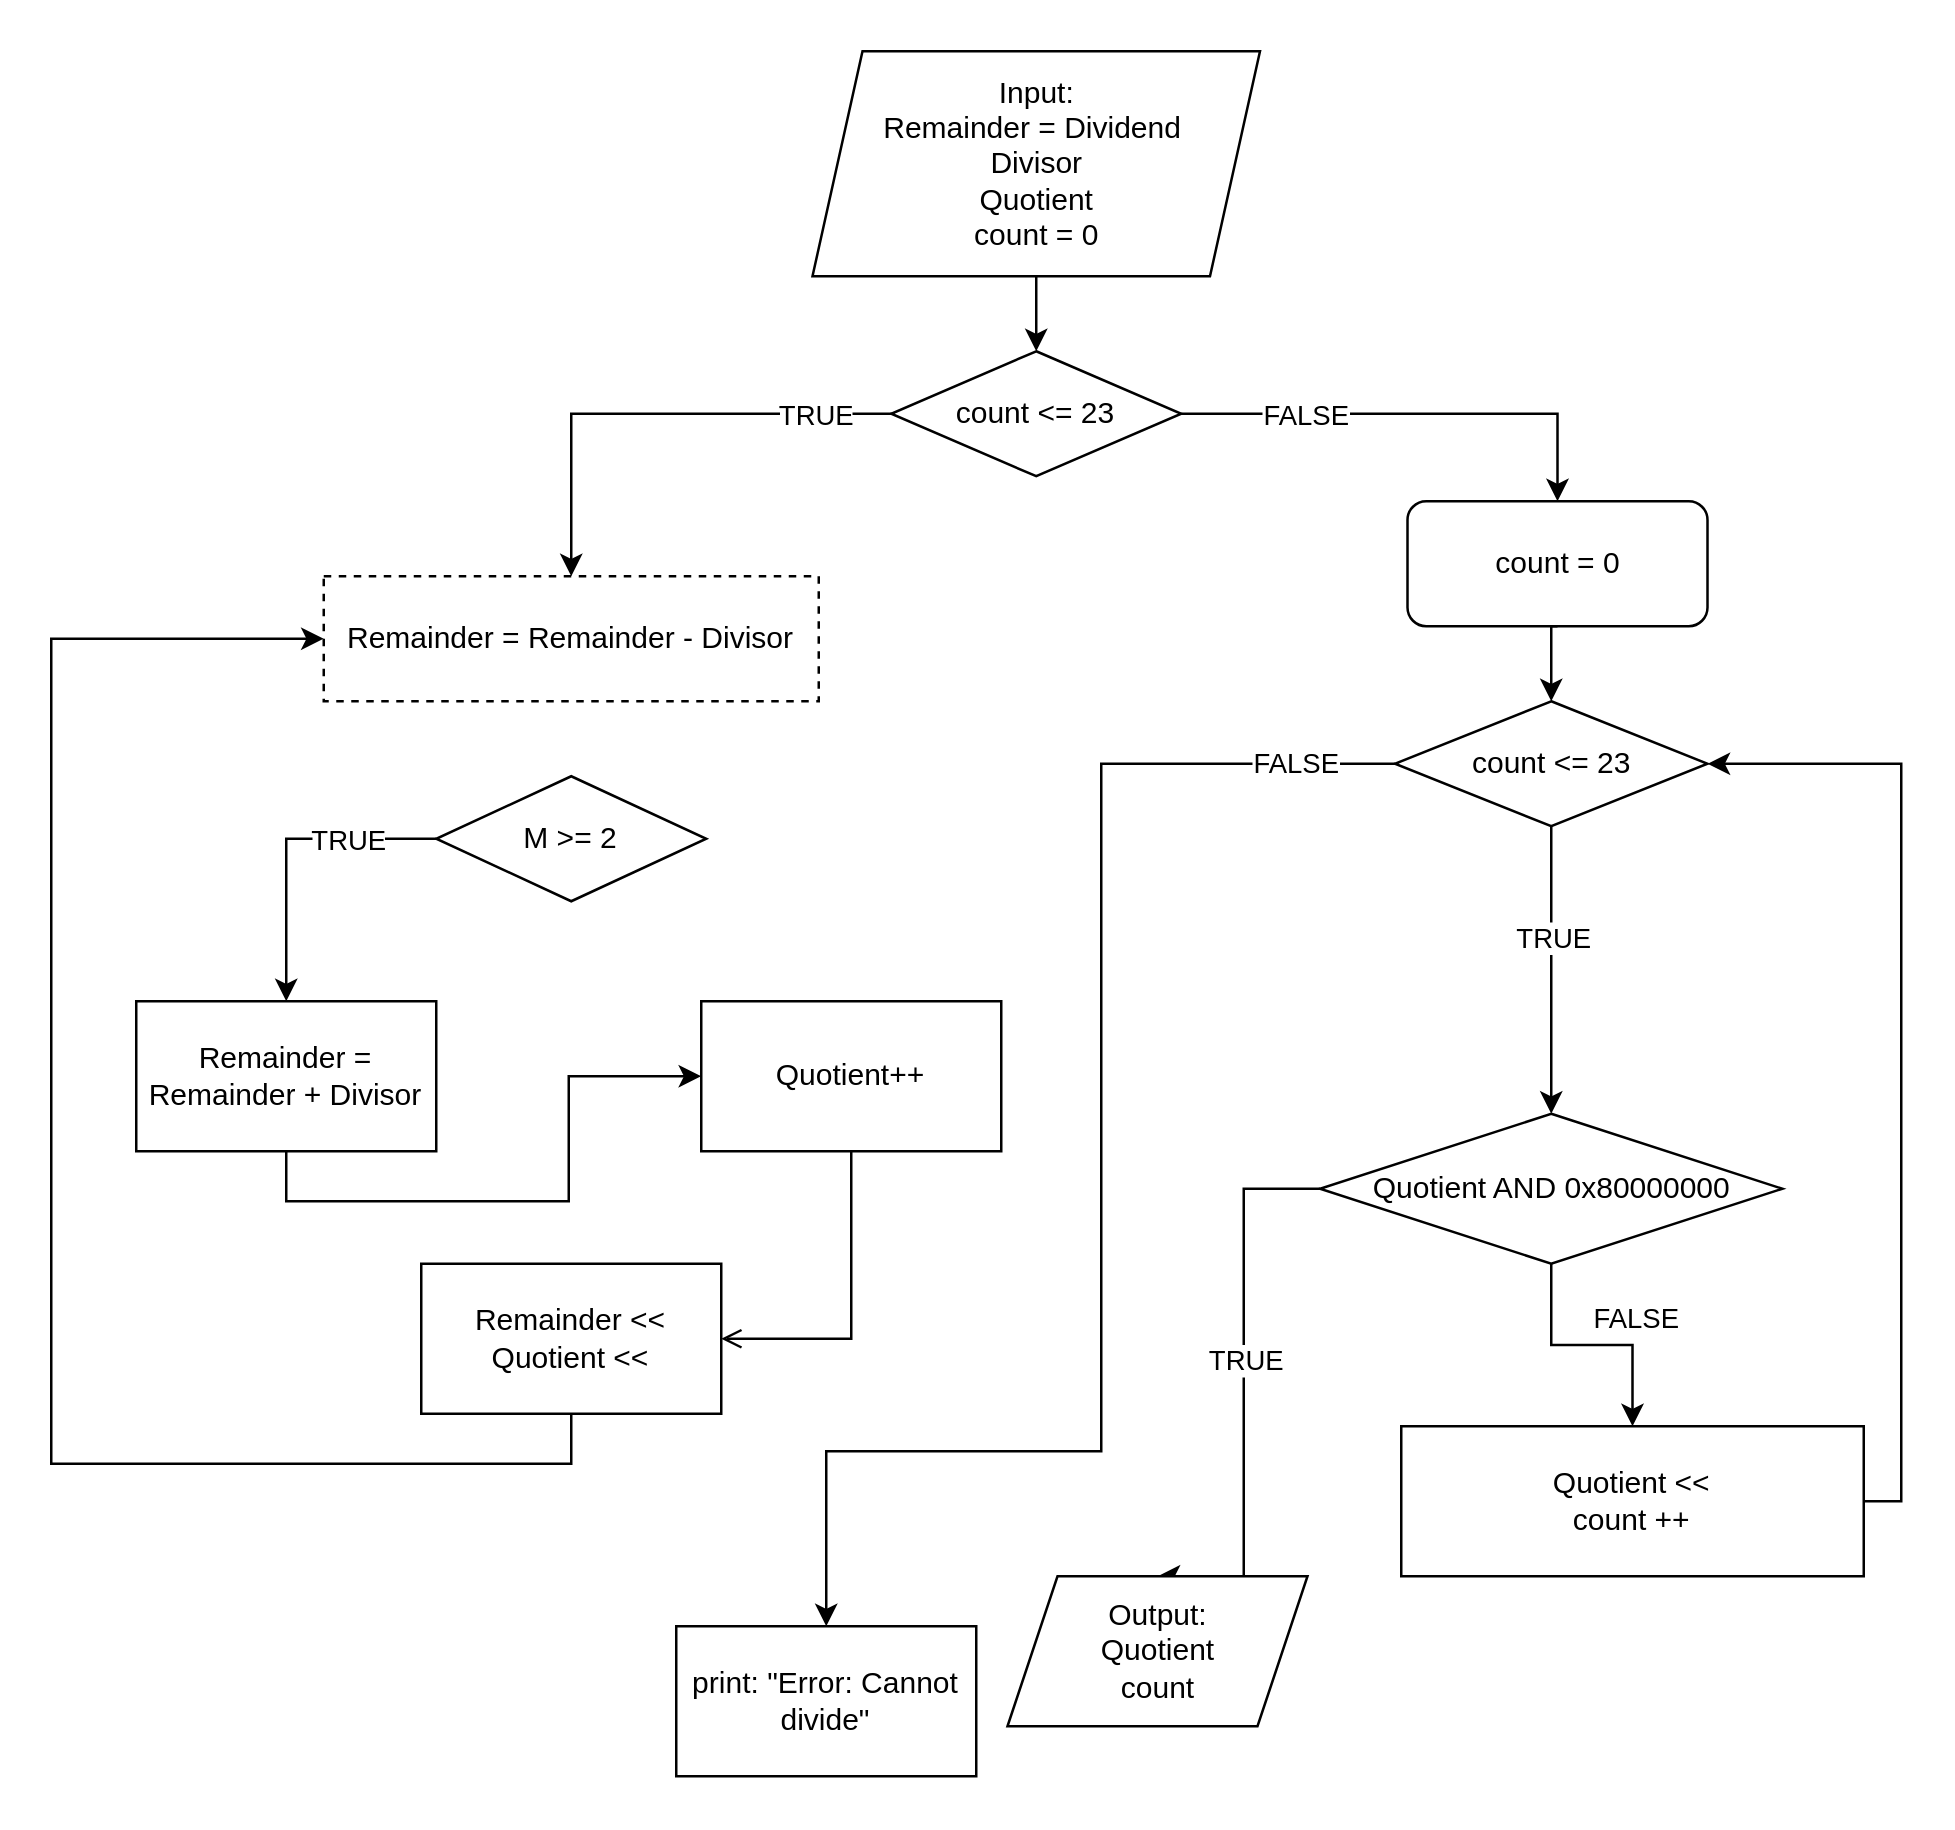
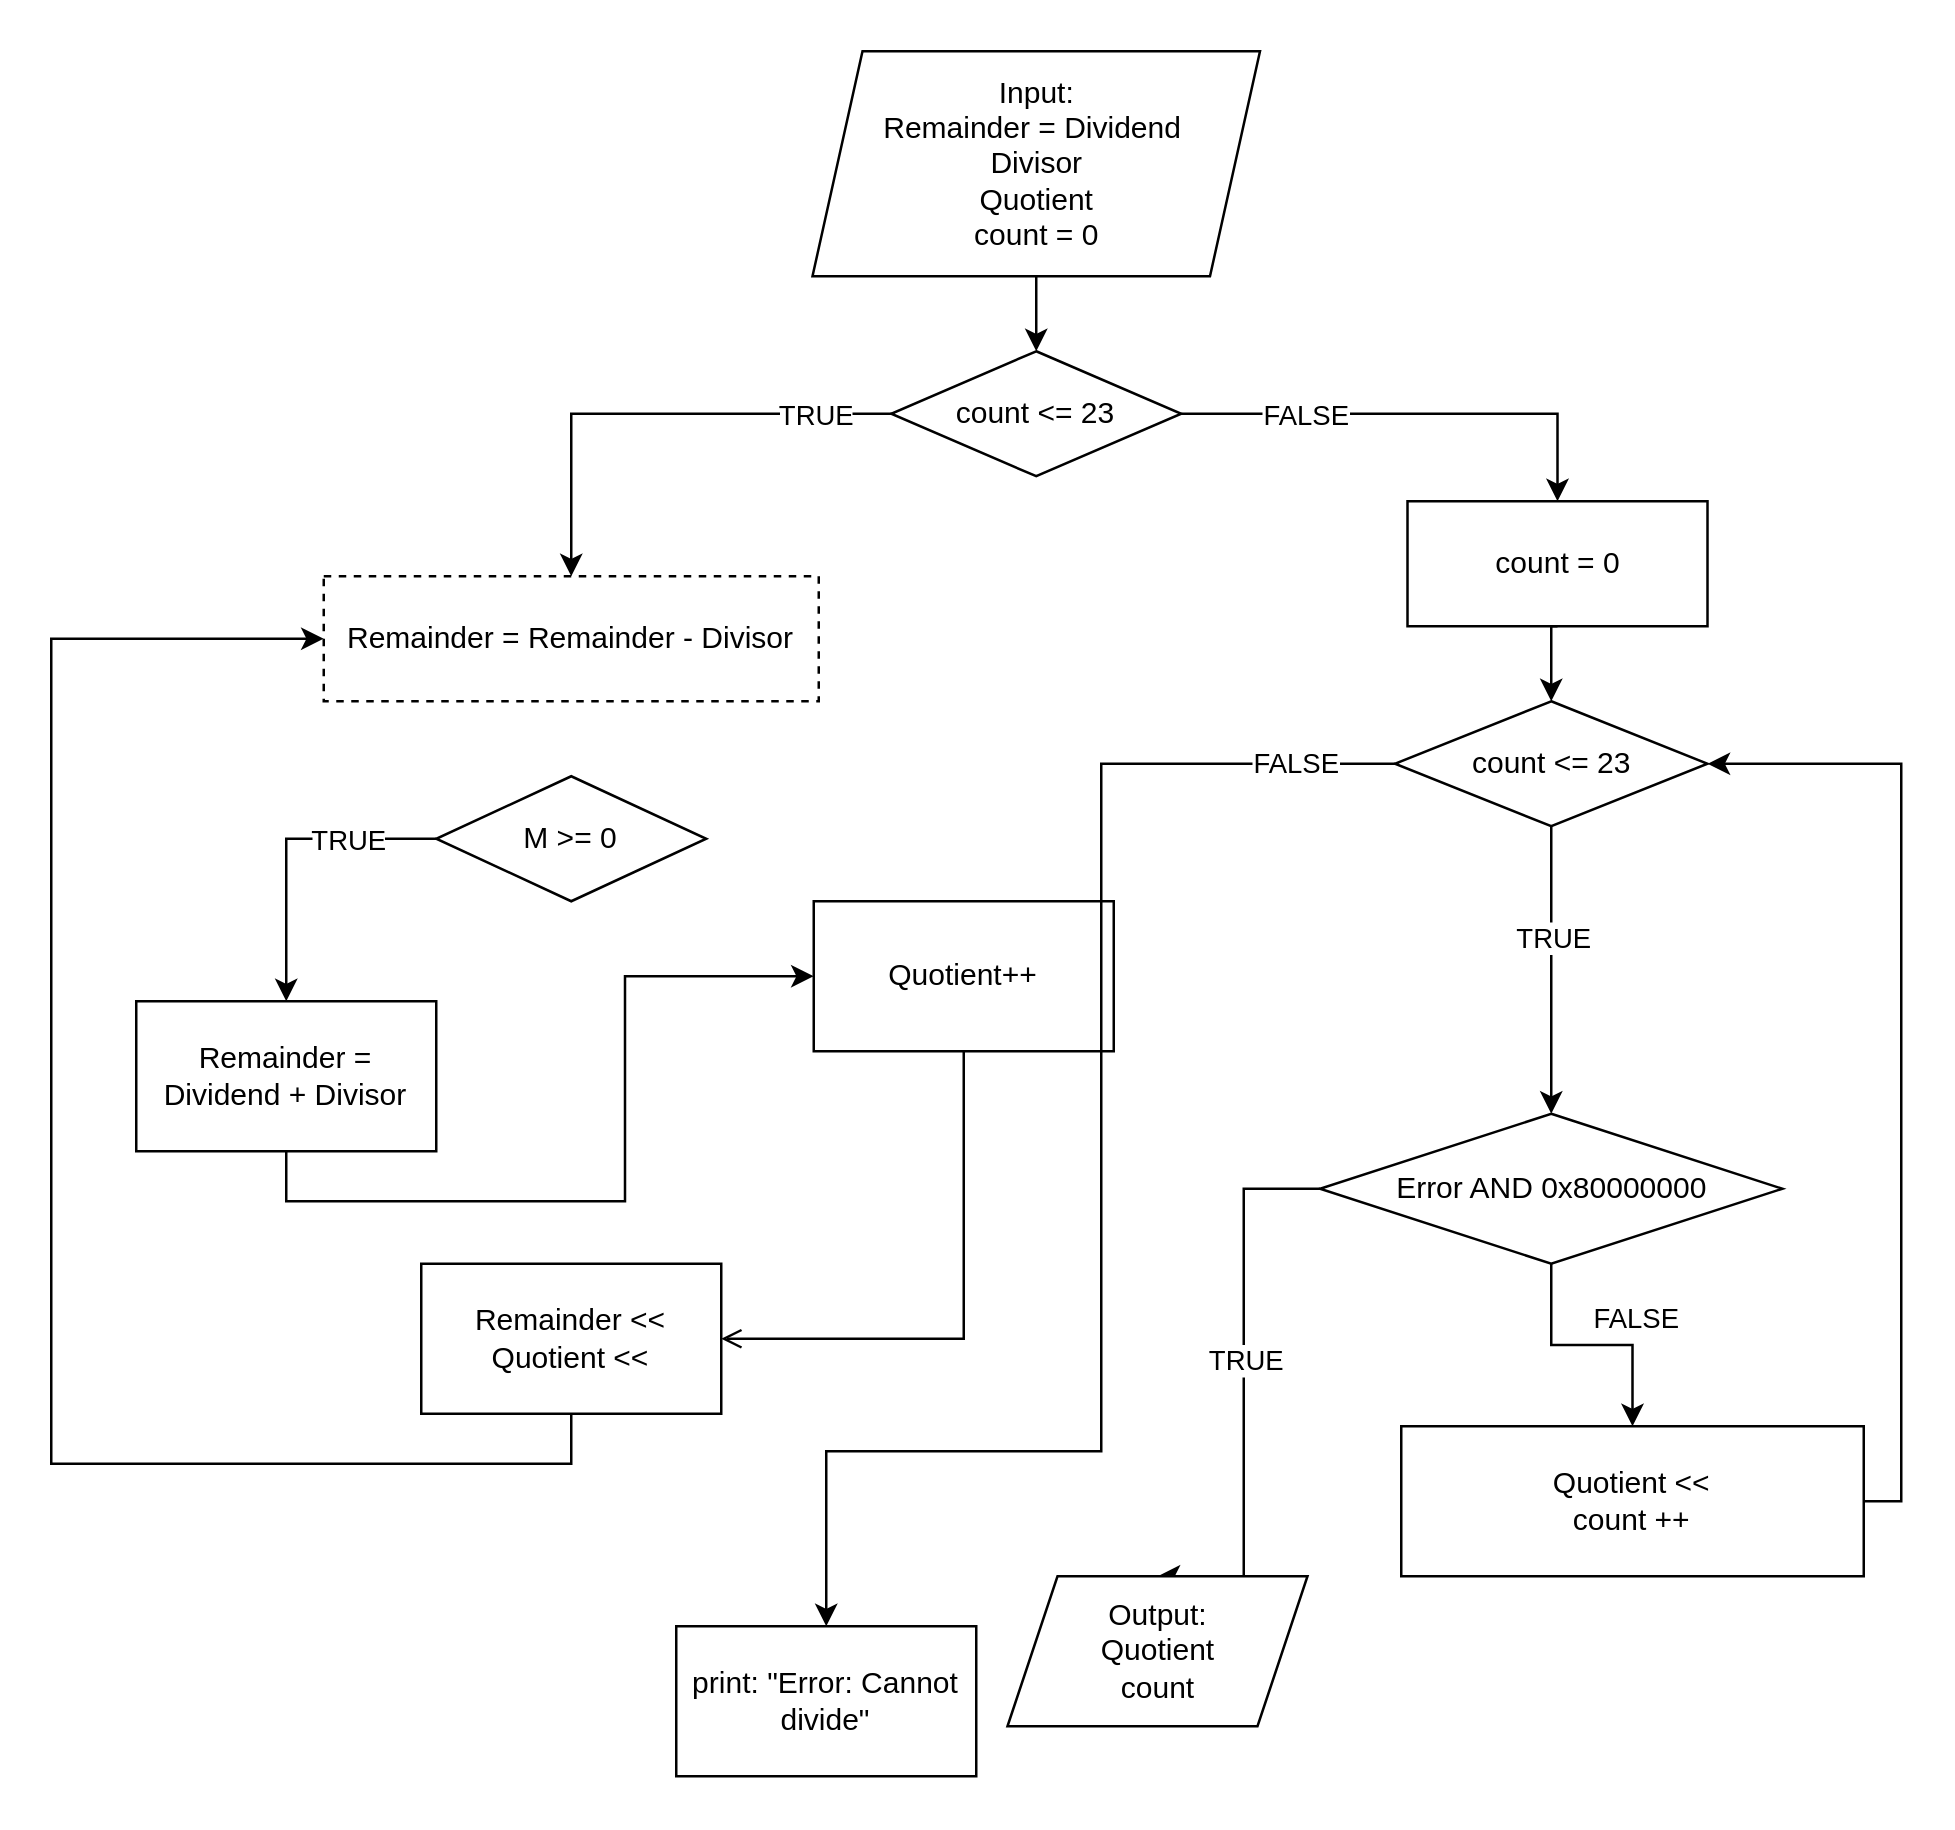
(1558, 564) -> (1558, 564)
(571, 839) -> (571, 839)
(286, 1076) -> (286, 1076)
(851, 1076) -> (964, 976)
(1553, 1189) -> (1553, 1189)
